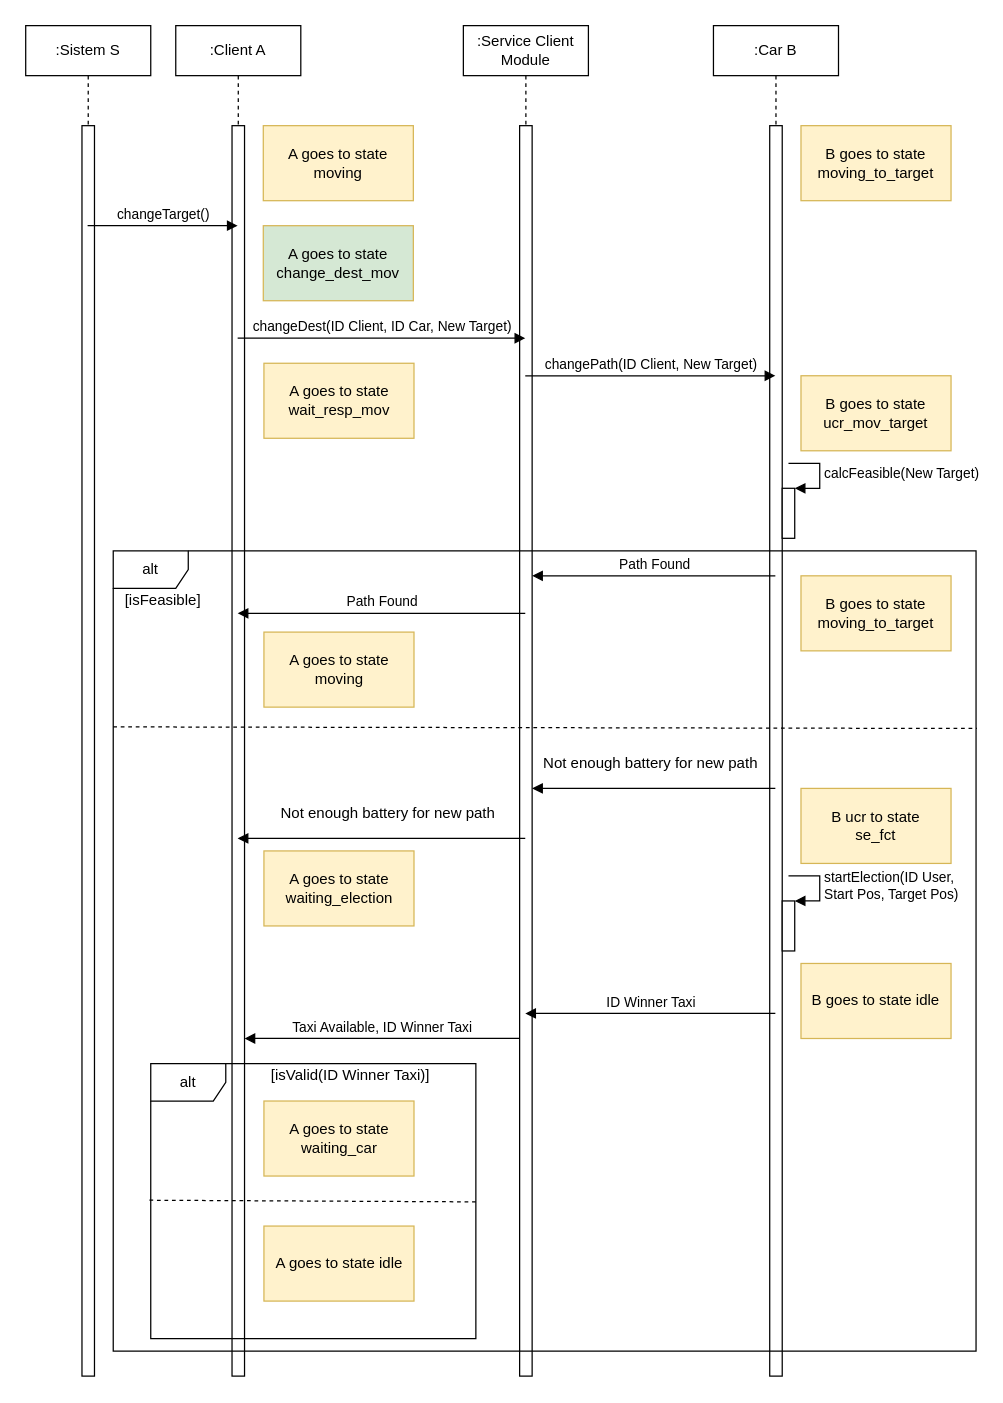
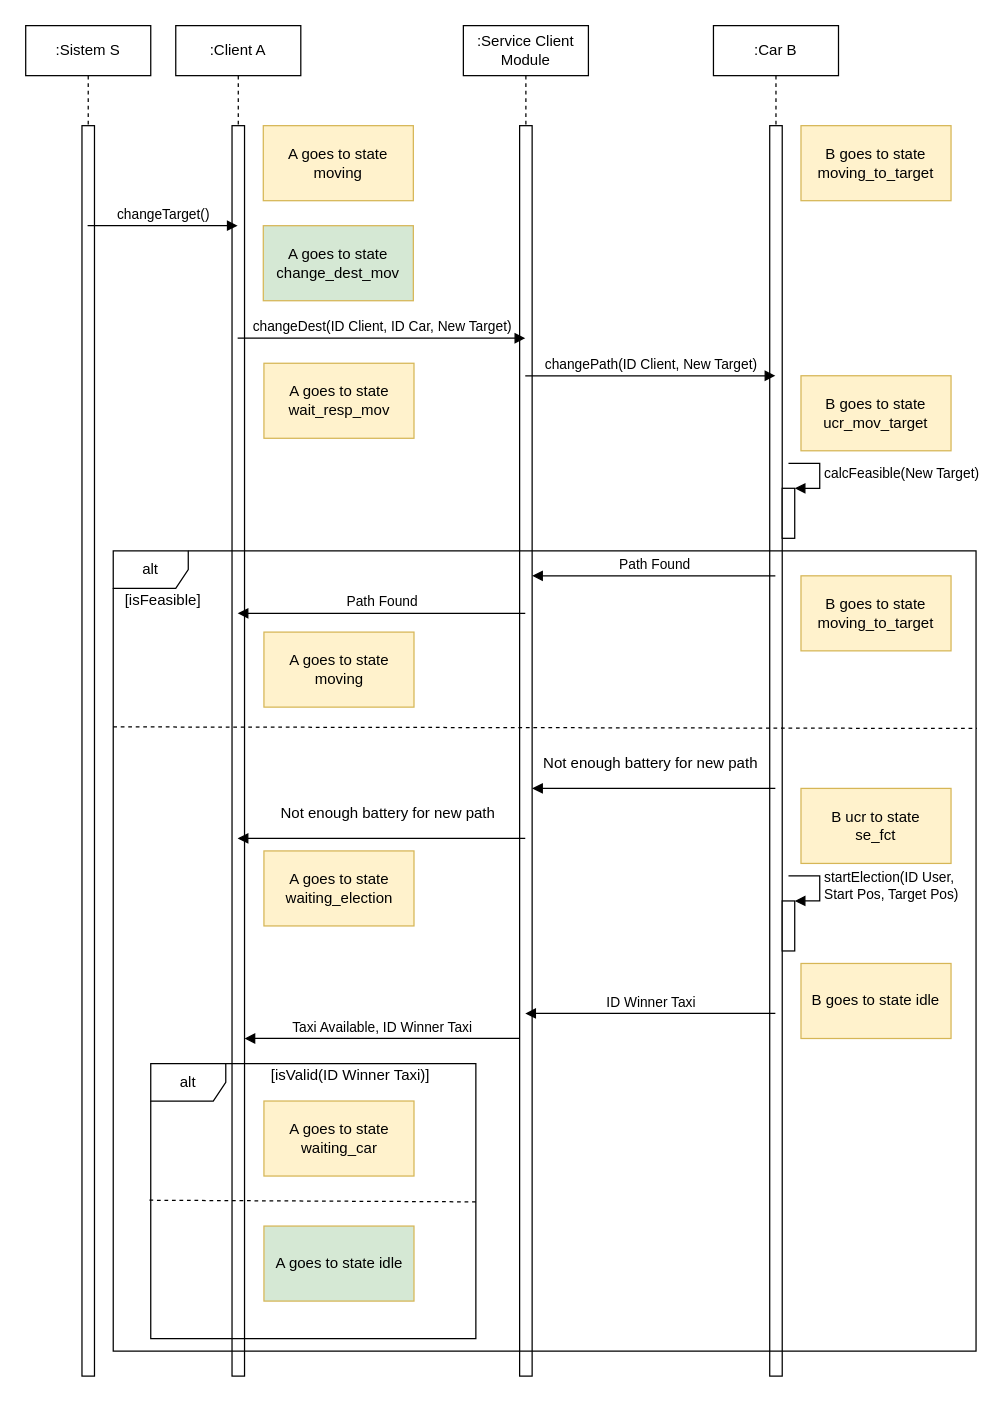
(339, 1263) -> (339, 1263)
